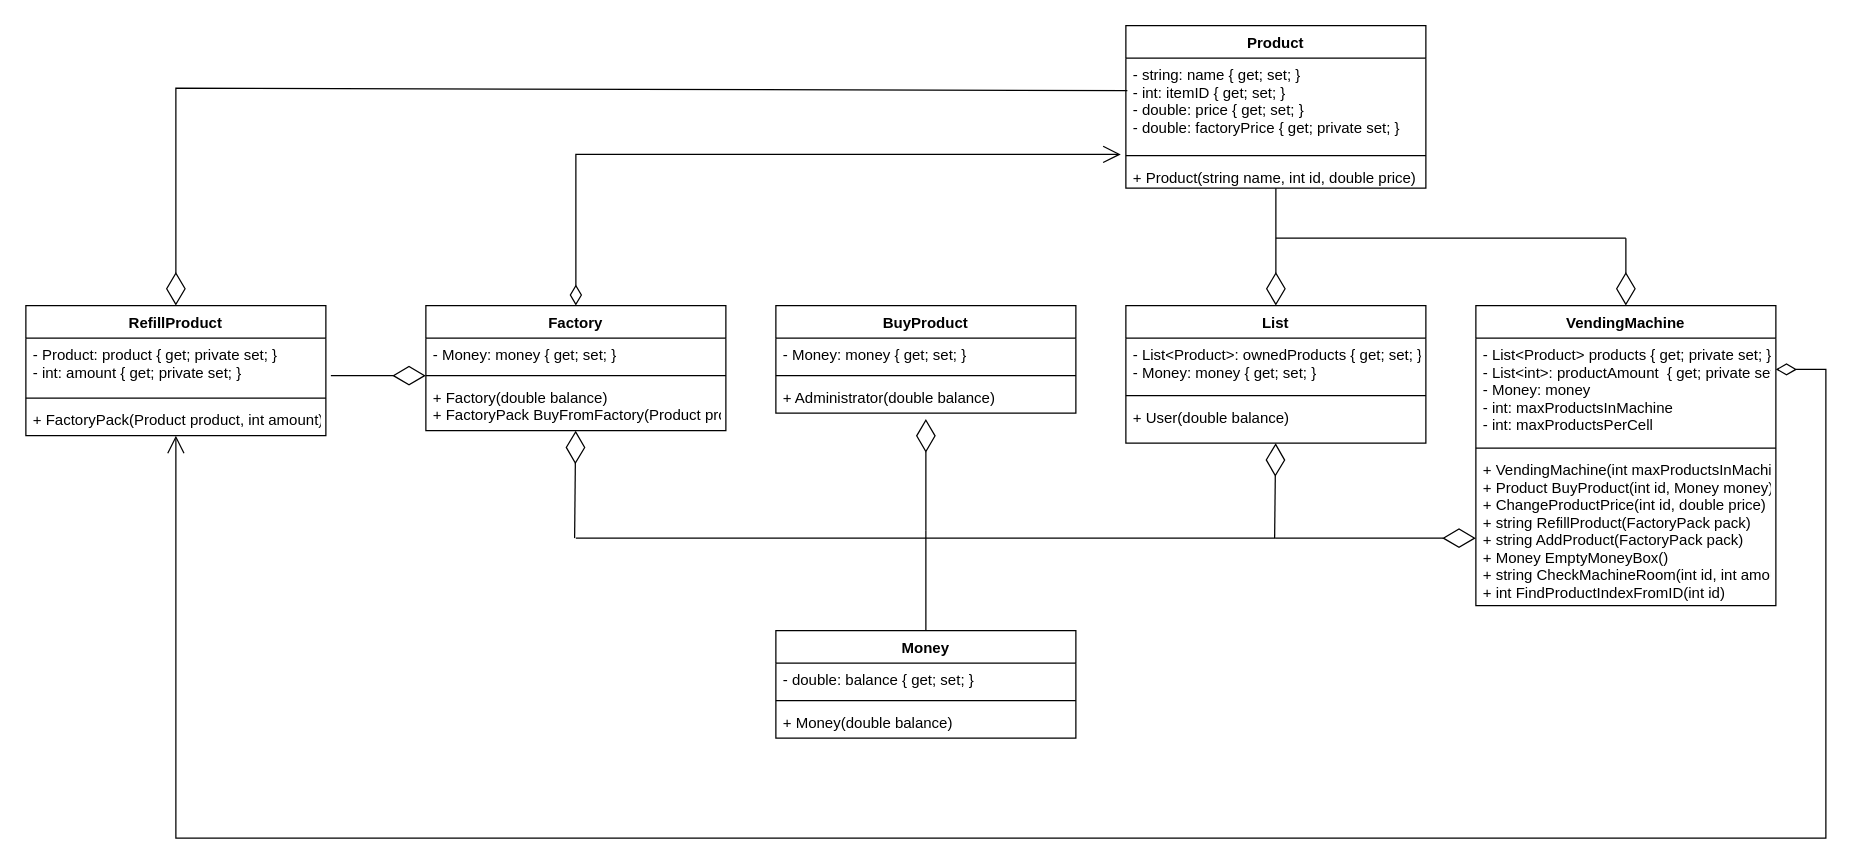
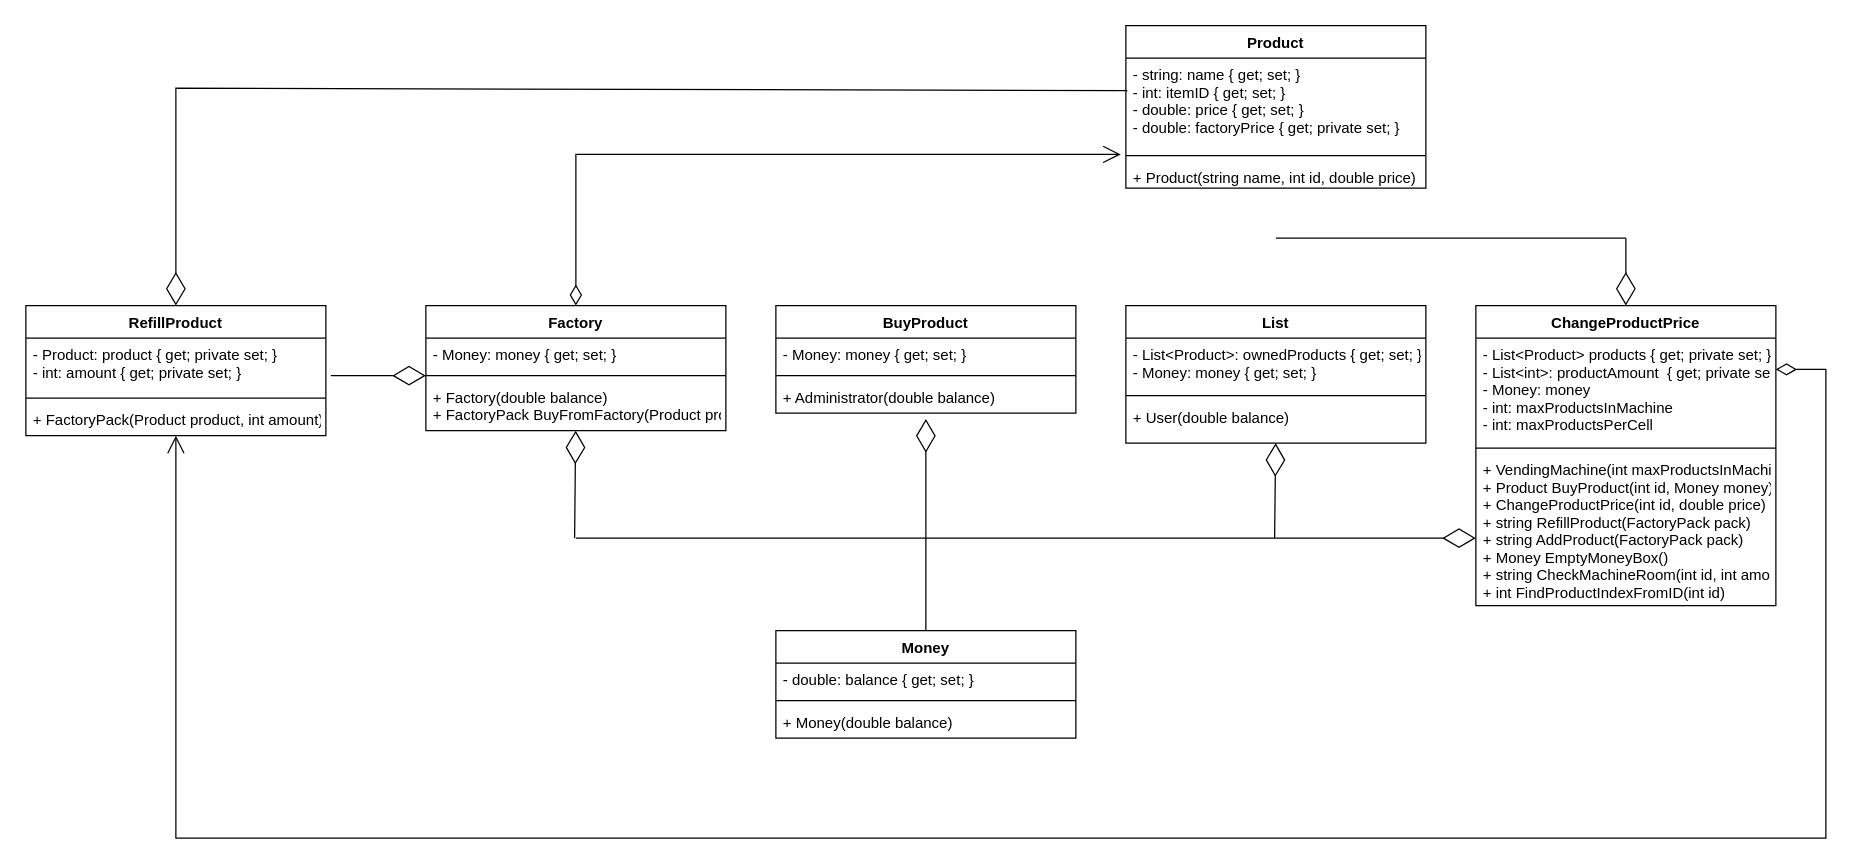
(1276, 232) -> none
(1625, 323) -> (1625, 323)
